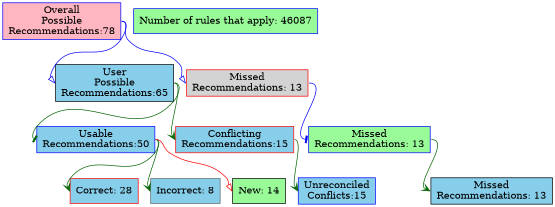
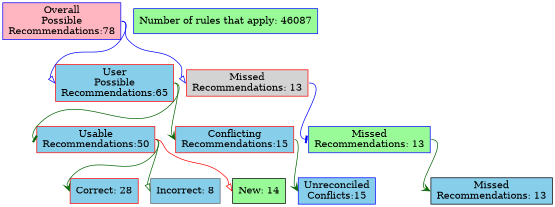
(115, 83) -> (115, 83)
(96, 140) -> (96, 140)
(154, 162) -> (154, 162)
